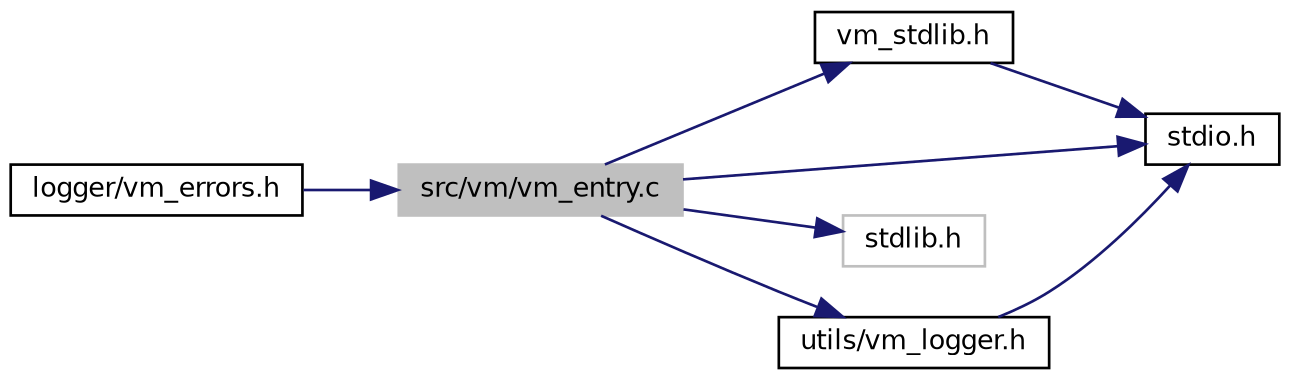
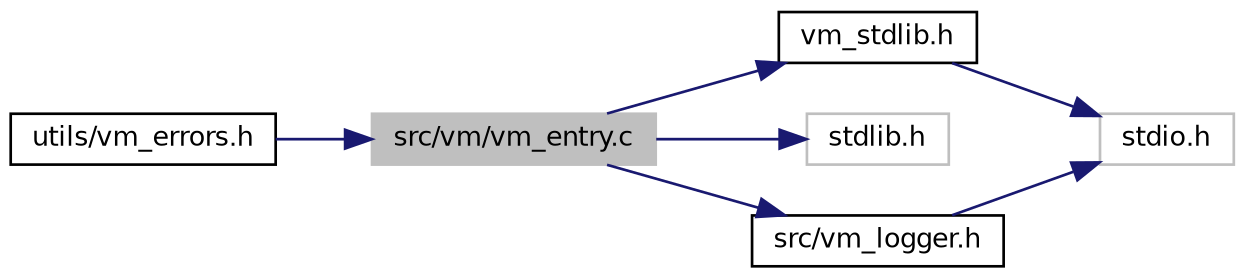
(1212, 139) -> (1167, 139)
(901, 163) -> none
(157, 190) -> (143, 139)
(914, 343) -> (878, 241)
